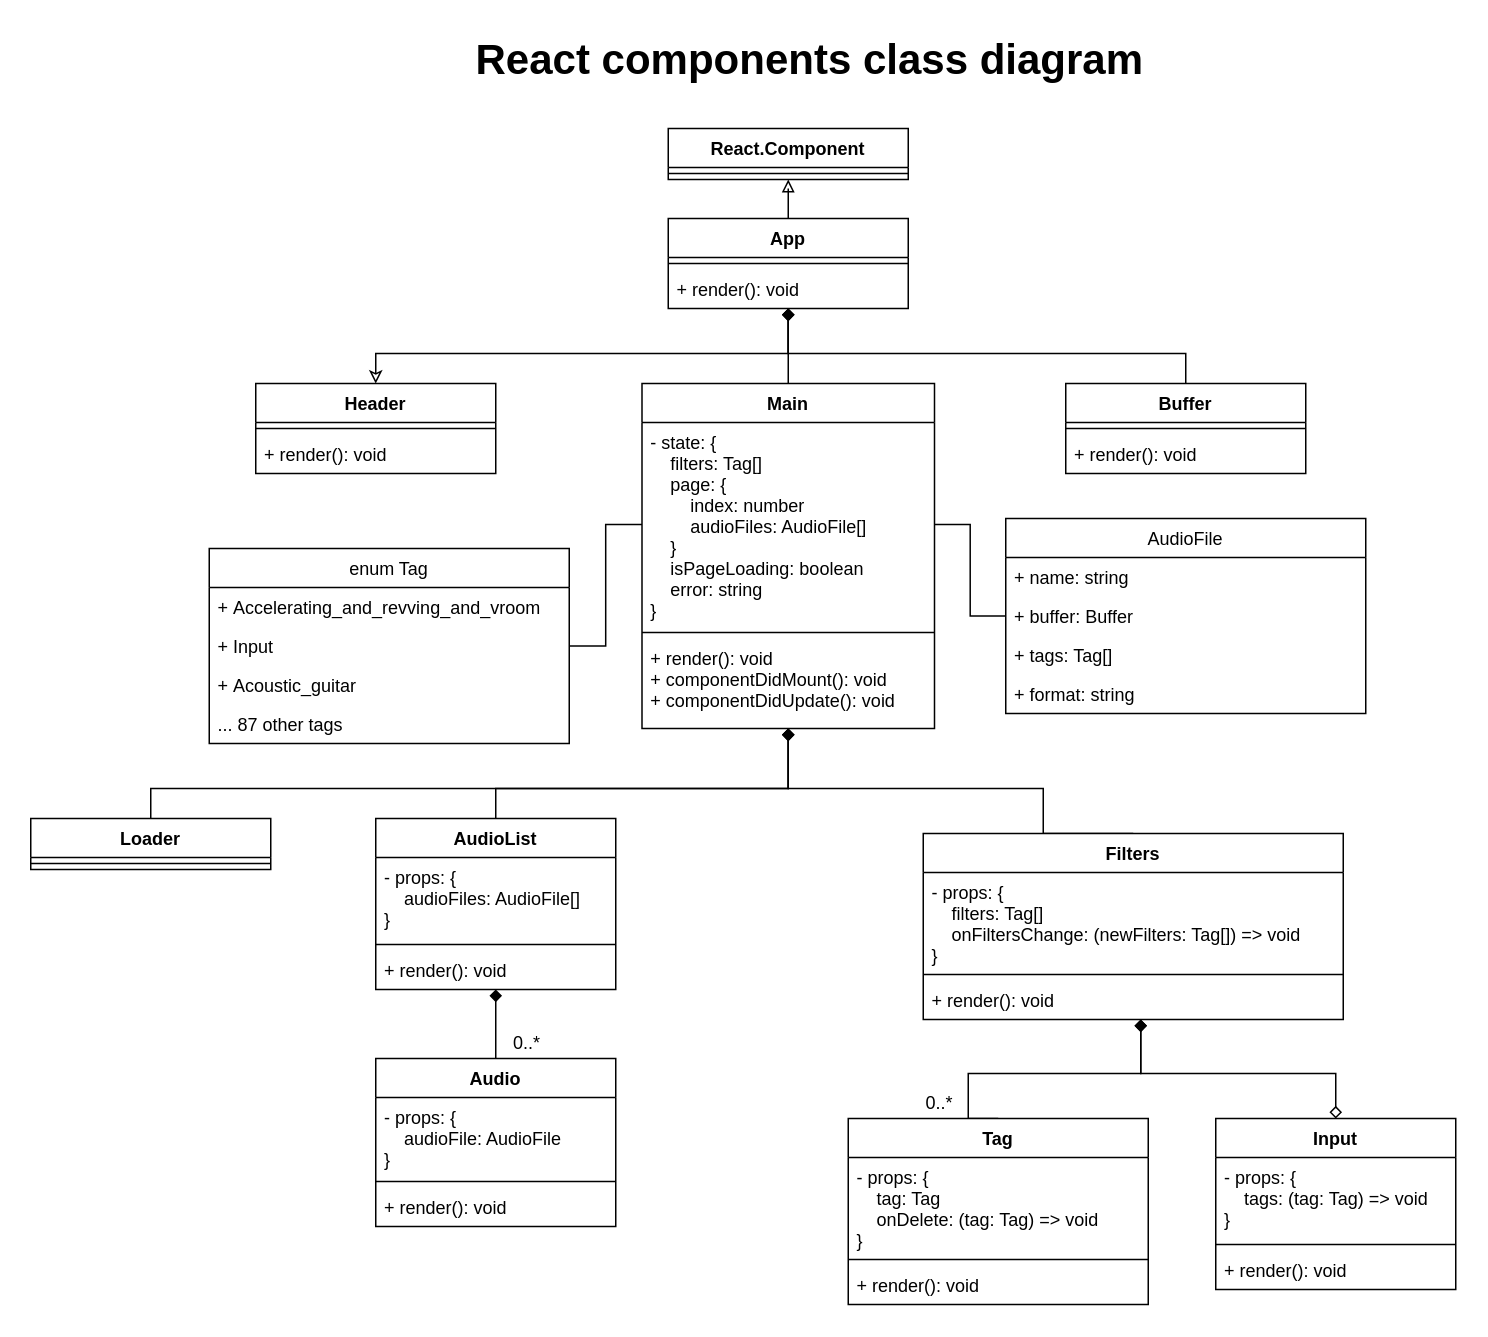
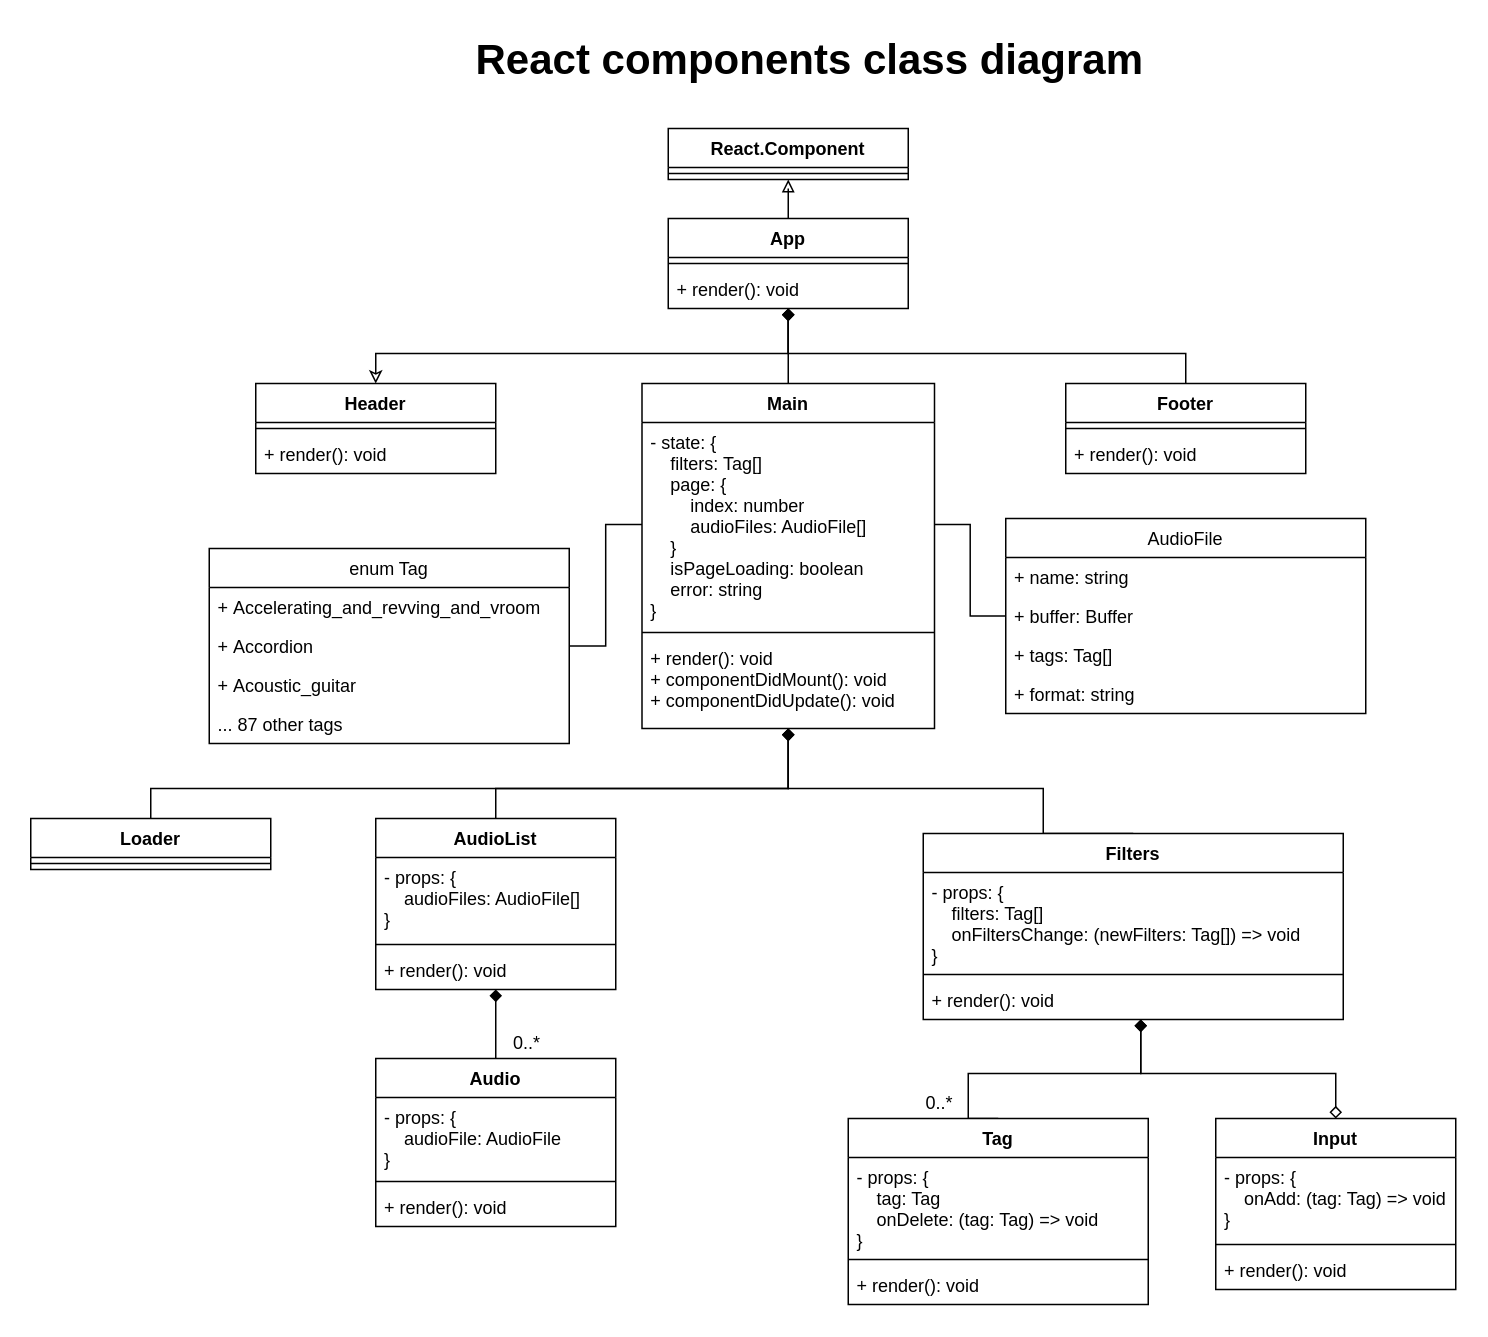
(1185, 404) -> (1185, 404)
(253, 647) -> (271, 647)
(1267, 1178) -> (1267, 1178)
